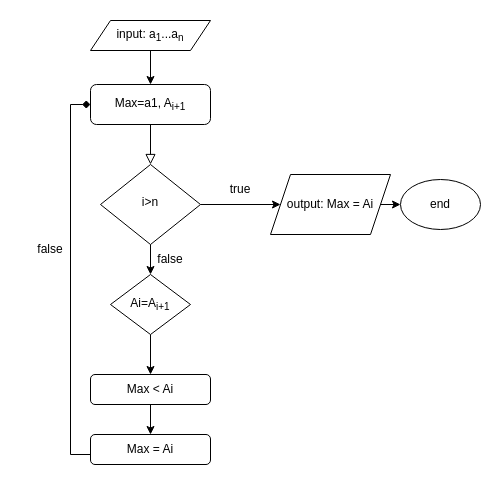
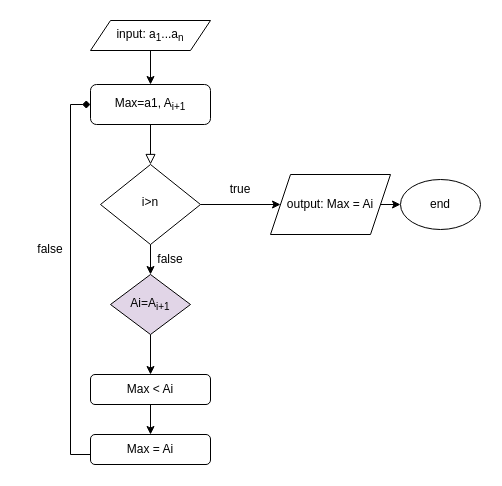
(151, 305) -> (151, 305)
